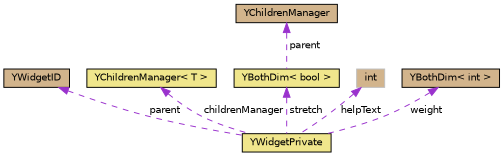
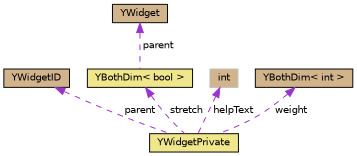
(287, 14) -> (140, 14)
(152, 78) -> none
